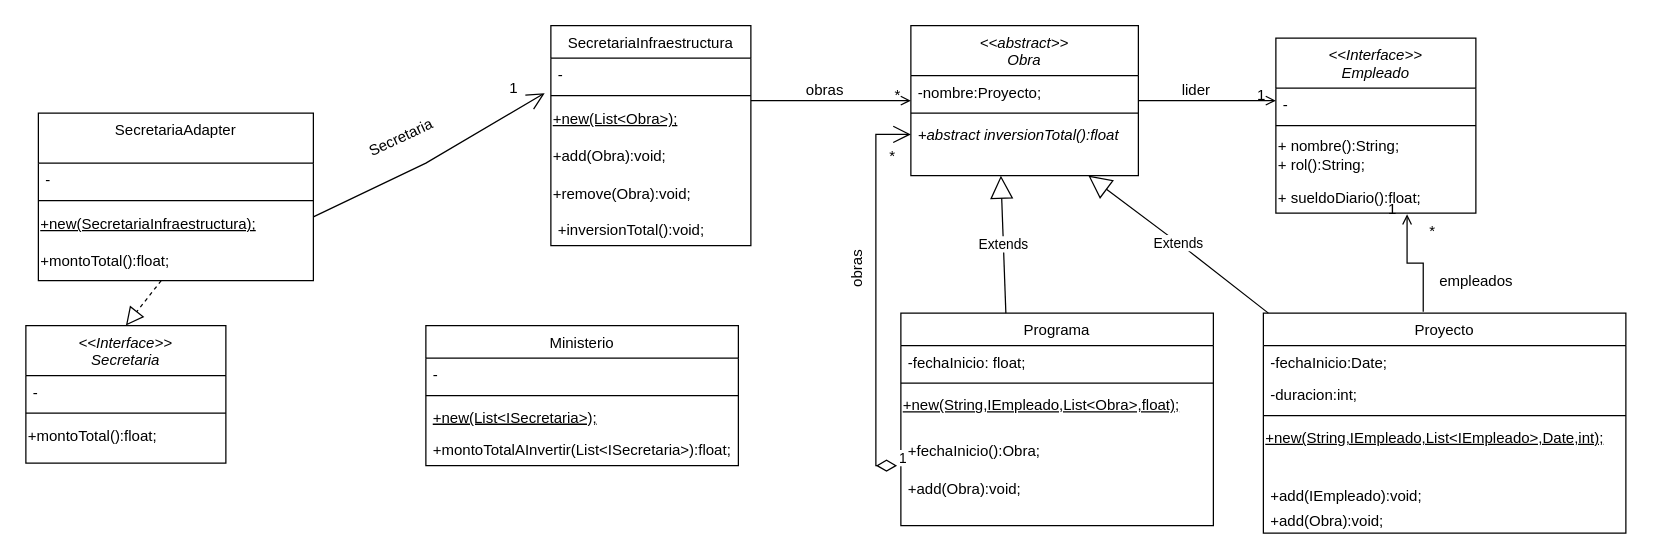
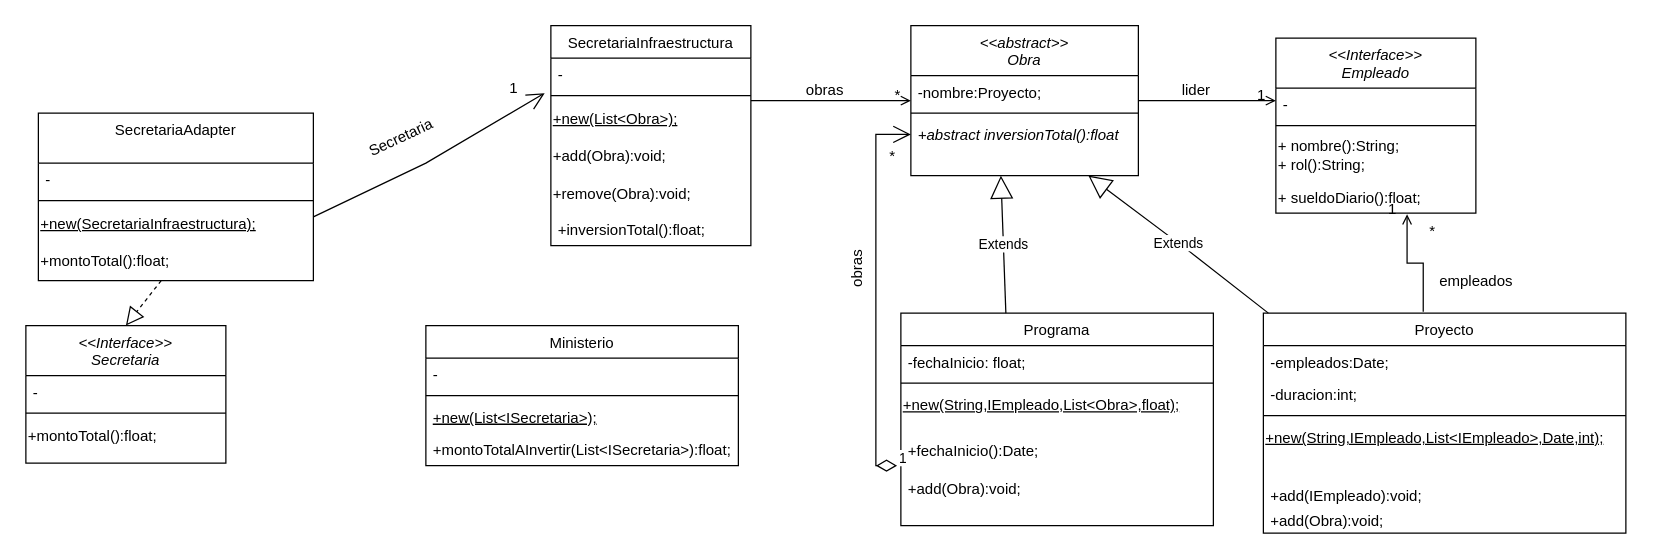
(642, 230) -> (647, 230)
(1338, 363) -> (1331, 363)
(984, 451) -> (984, 451)
